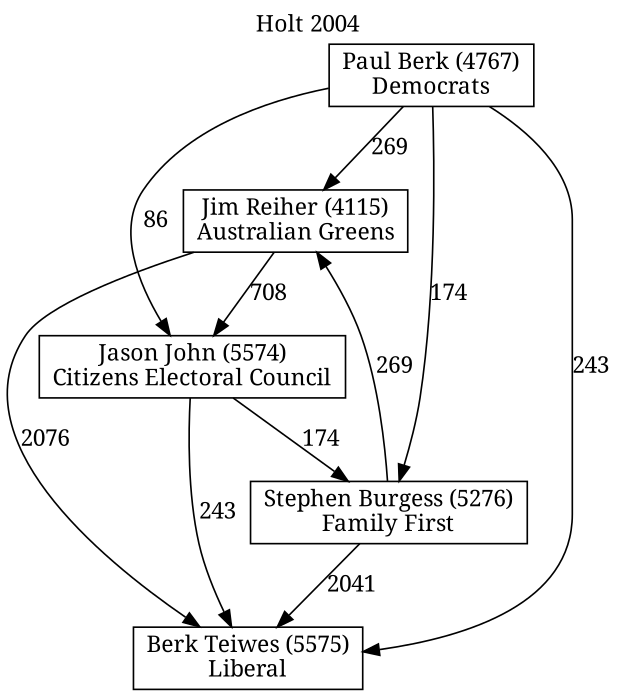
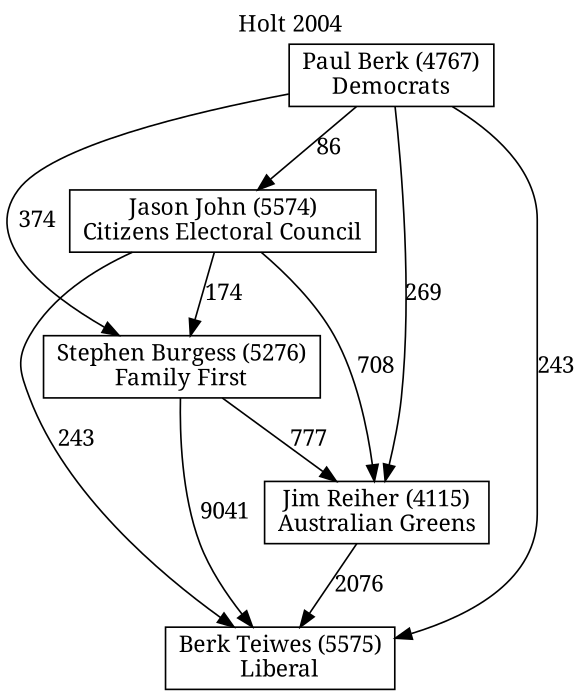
(249, 287) -> (340, 347)
(449, 294) -> (37, 221)
(395, 367) -> (309, 440)
(352, 585) -> (225, 513)
